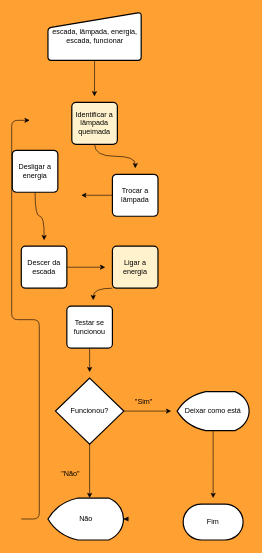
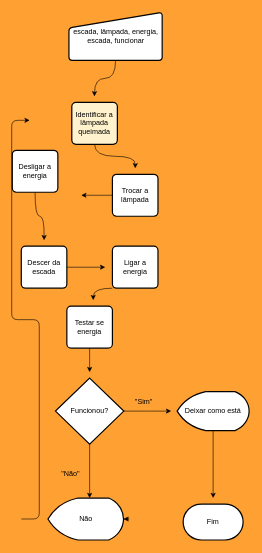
(95, 36) -> (116, 36)
(135, 267) -> (135, 267)
(90, 327) -> (90, 327)
